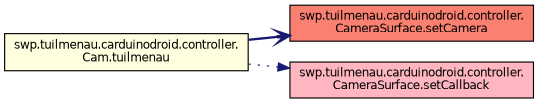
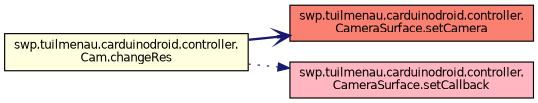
(126, 52) -> (126, 52)
